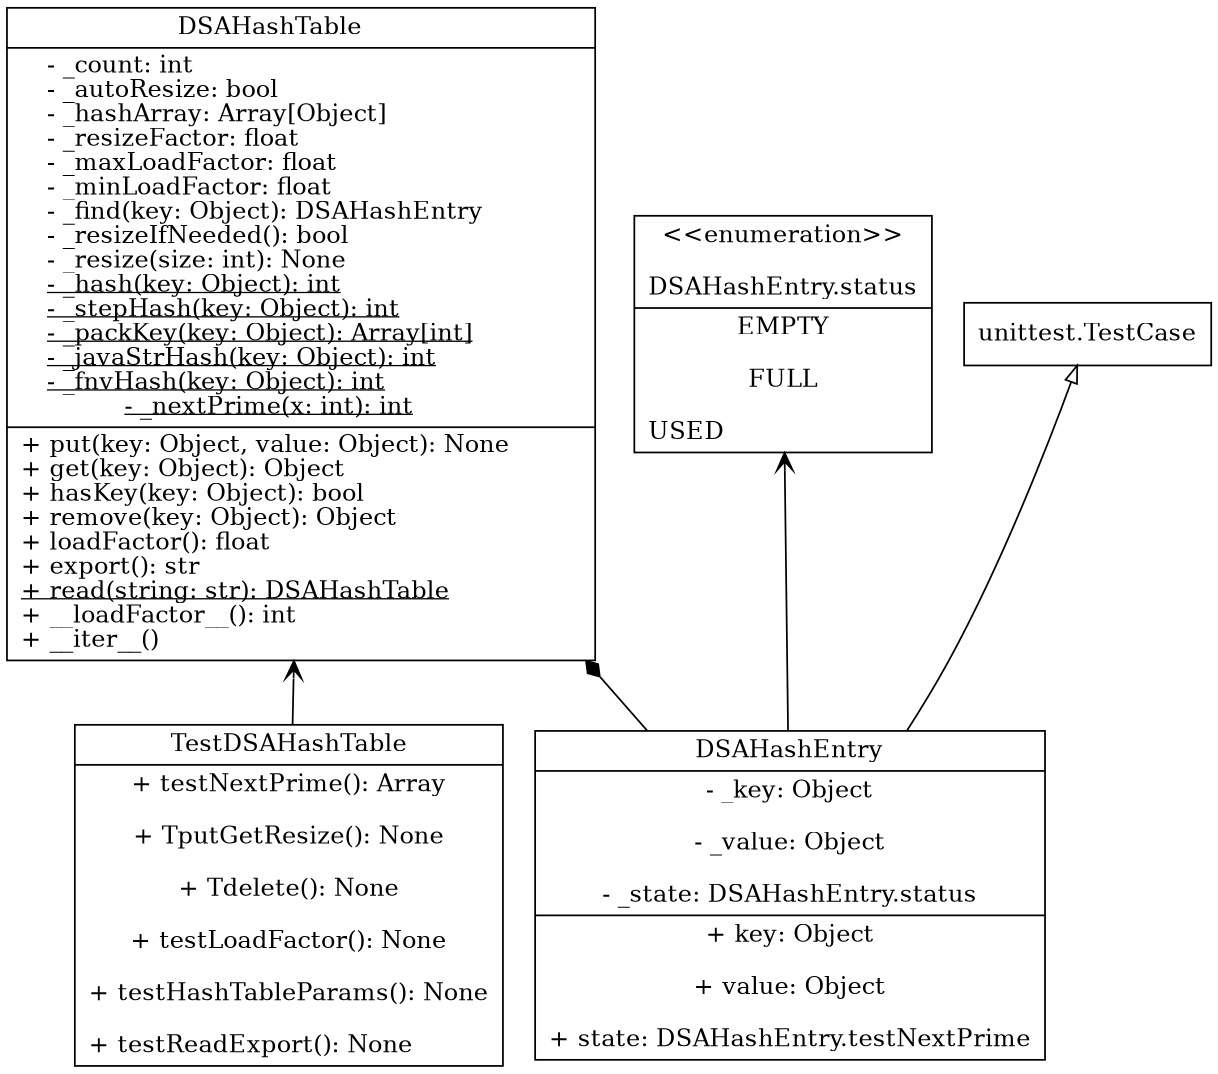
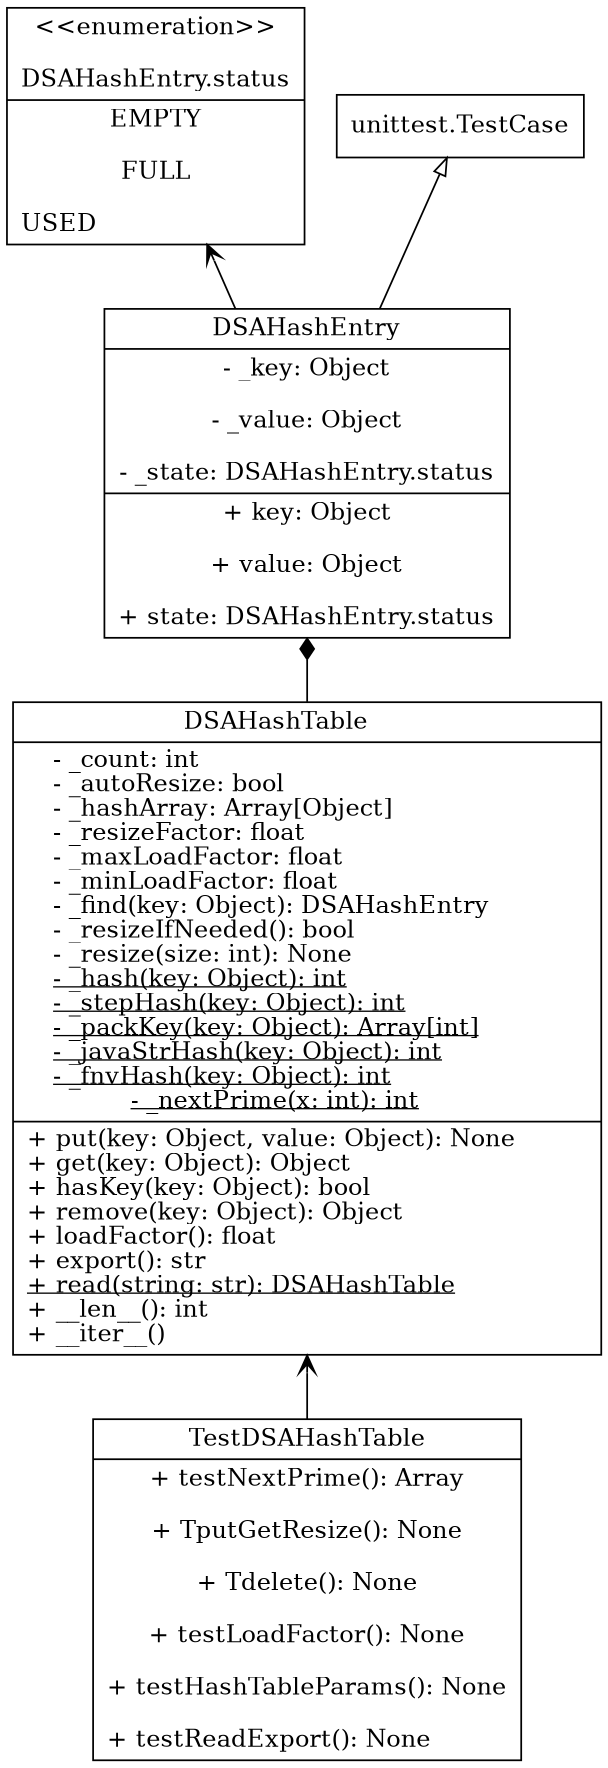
(194, 615) -> (153, 1310)
(624, 704) -> (307, 681)
(790, 1039) -> (307, 617)
